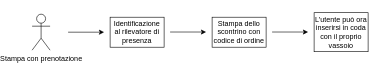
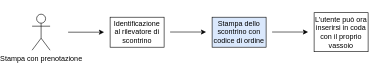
(137, 32) -> (137, 32)
(239, 32) -> (239, 32)
